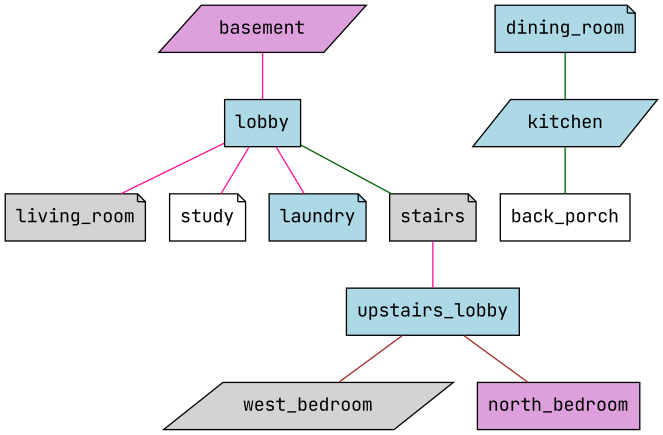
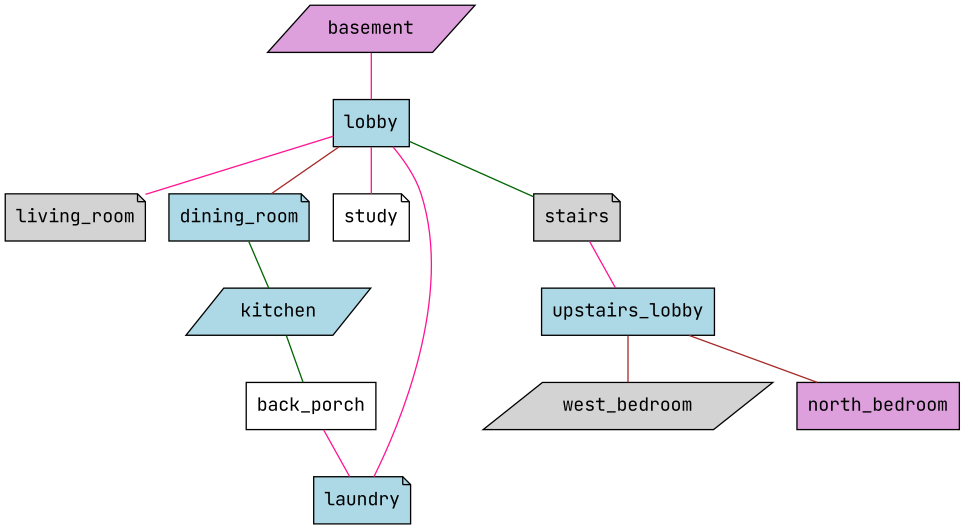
none -> (305, 170)
none -> (337, 453)
